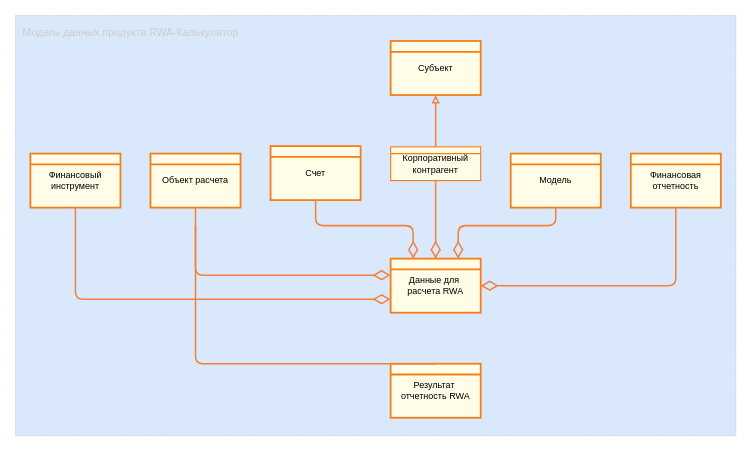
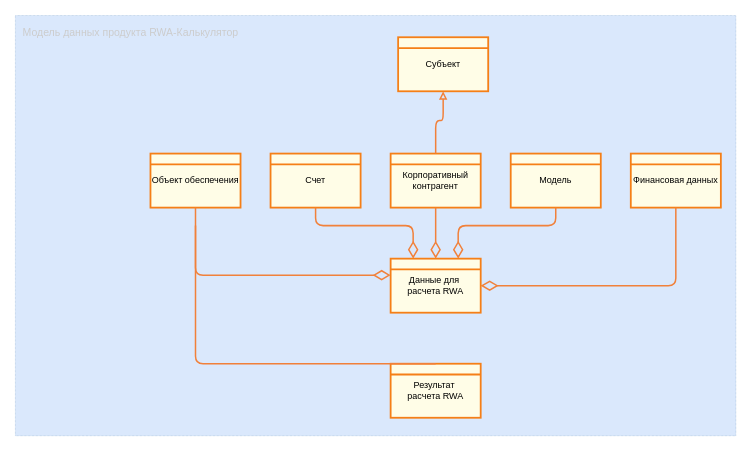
(435, 68) -> (443, 64)
(435, 164) -> (435, 180)
(315, 173) -> (315, 180)
(75, 180) -> none
(195, 180) -> (195, 180)
(675, 180) -> (675, 180)
(181, 299) -> none
(435, 390) -> (435, 390)
